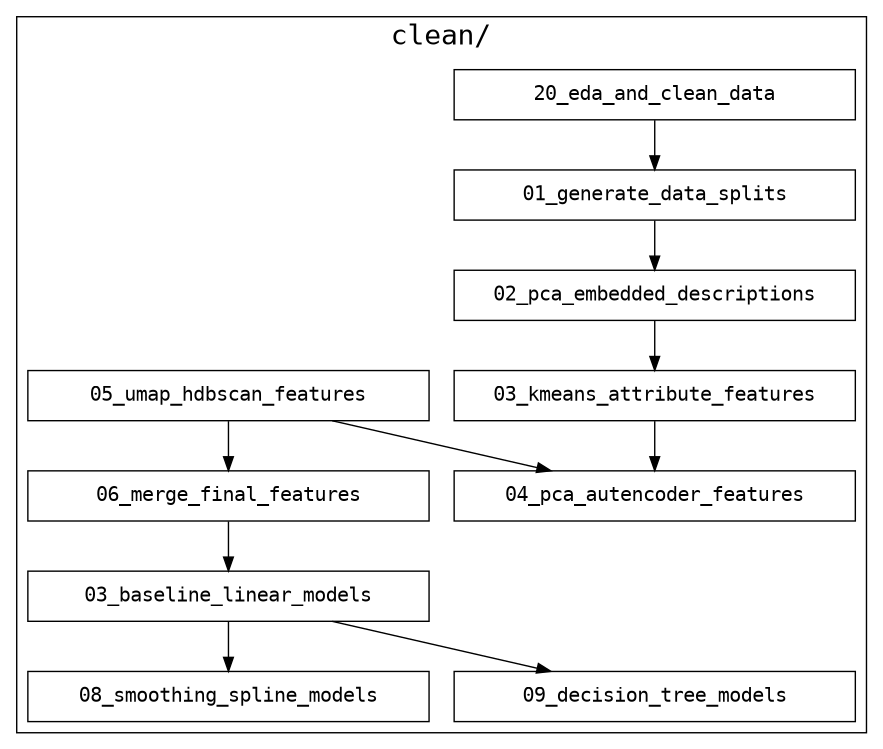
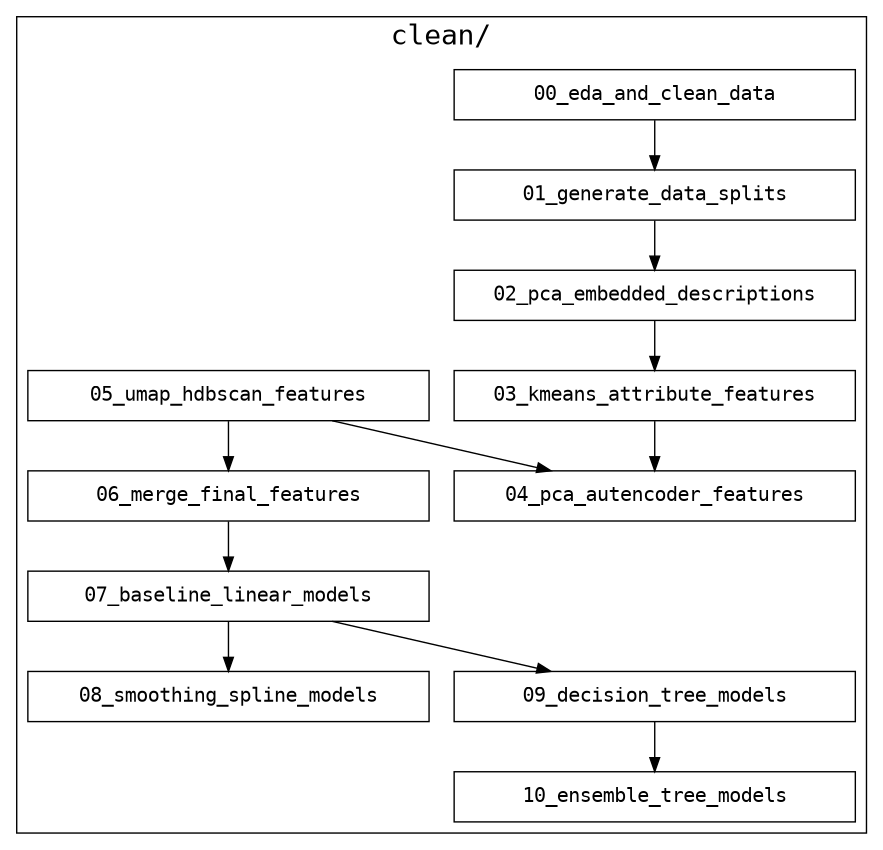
(655, 95) -> (655, 95)
(228, 596) -> (228, 596)
none -> (655, 797)
